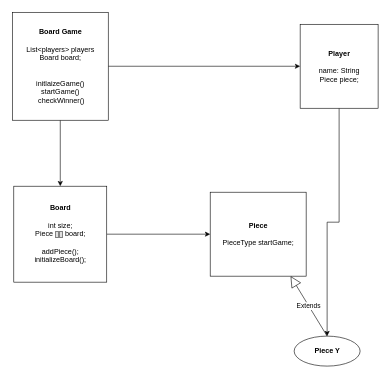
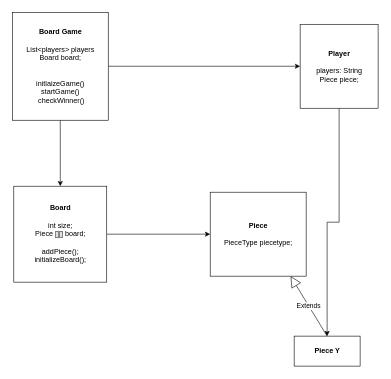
(340, 66) -> (340, 66)
(259, 234) -> (259, 234)
(327, 351) -> (327, 351)
